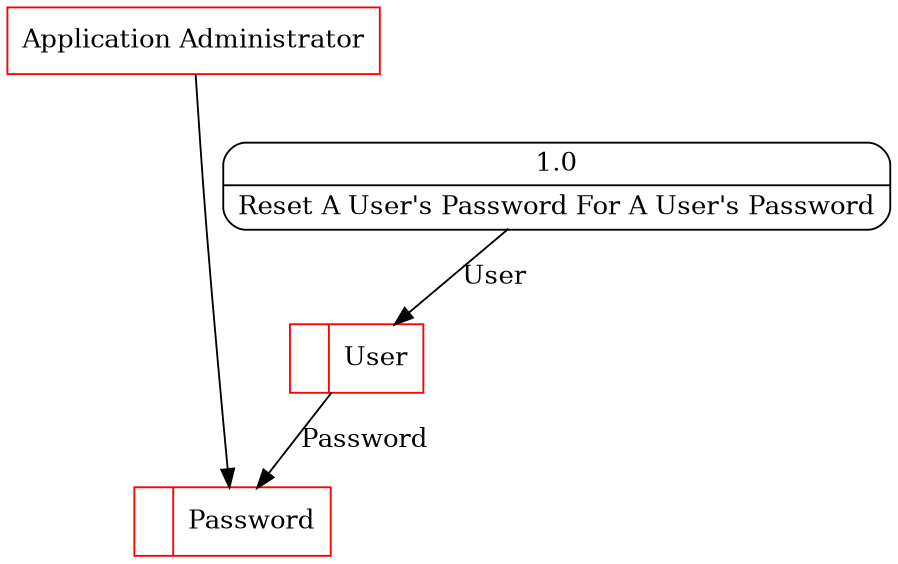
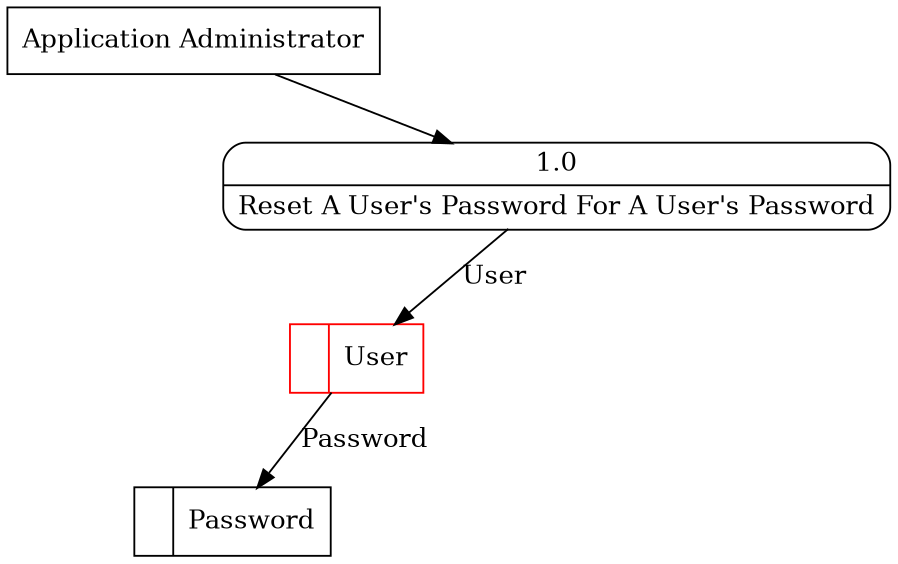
(194, 41) -> (194, 41)
(210, 272) -> (355, 106)
(233, 522) -> (233, 522)
